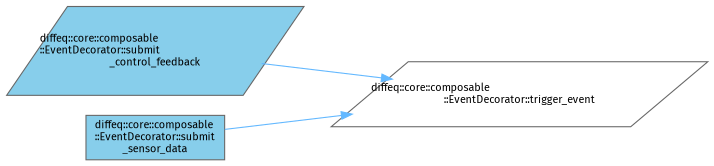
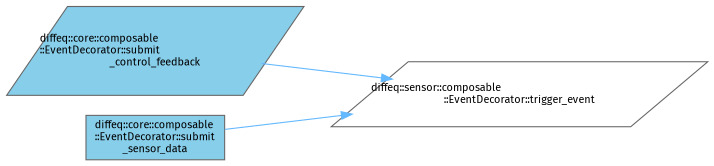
(519, 94) -> (519, 94)
